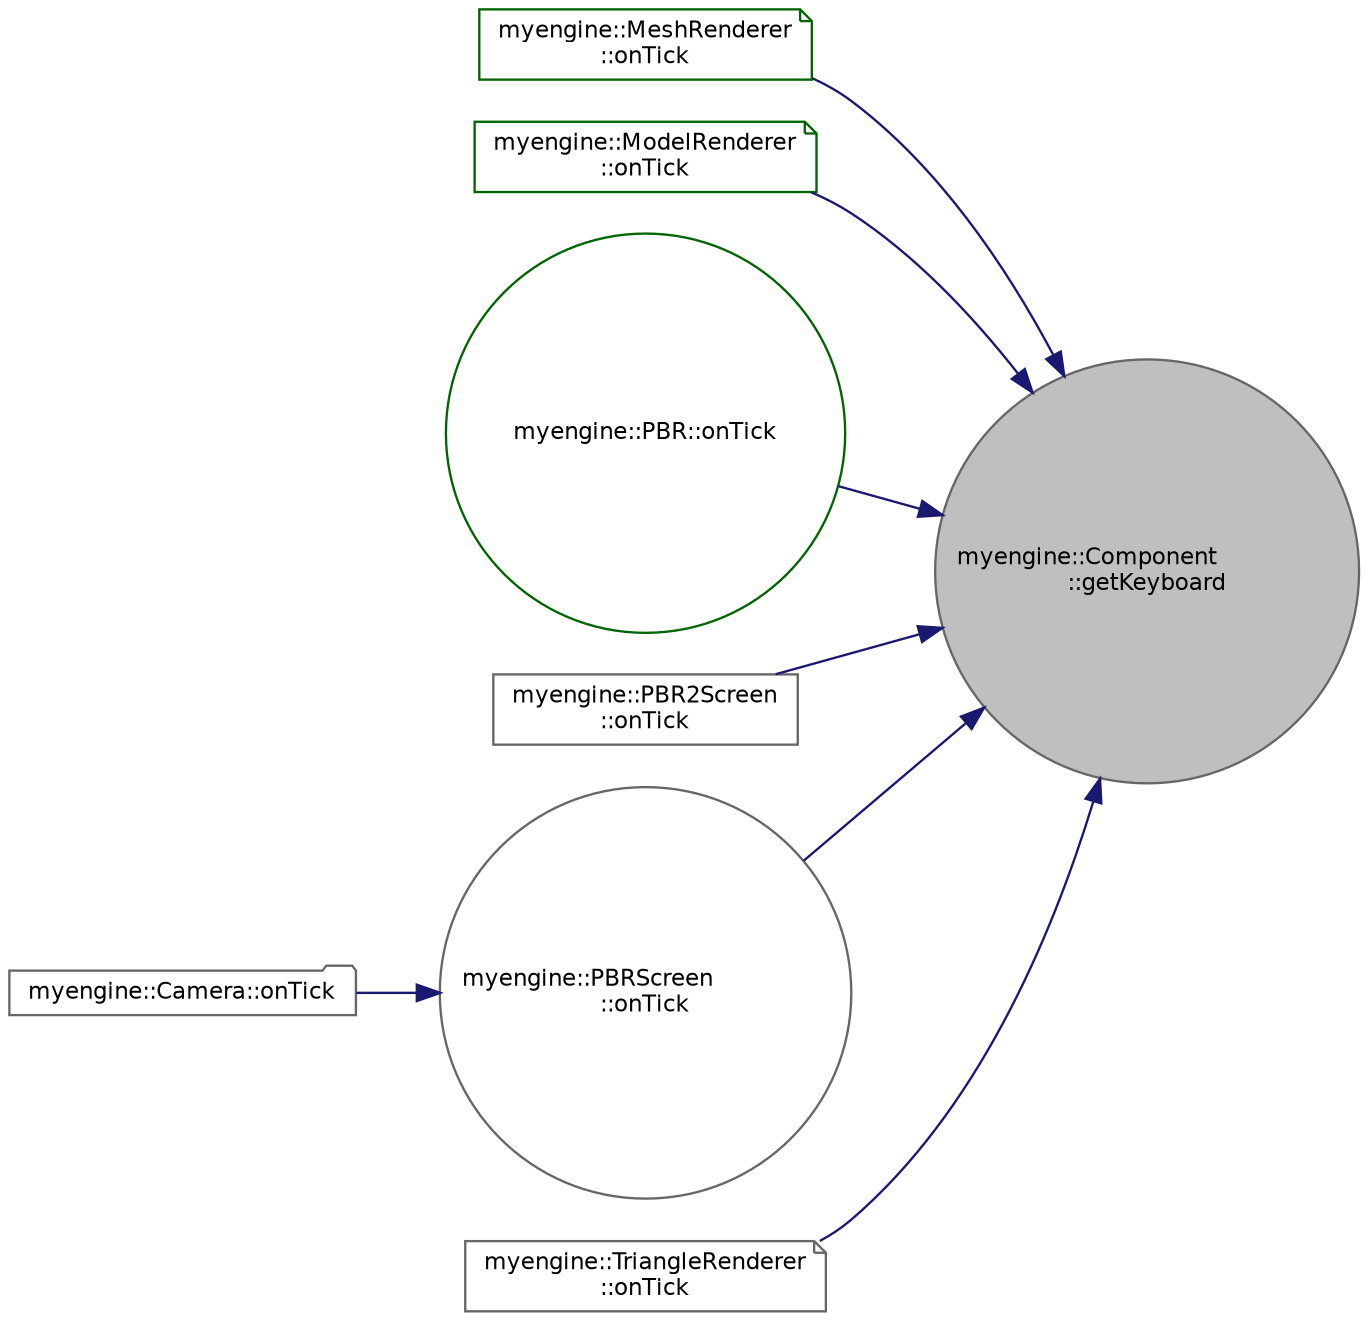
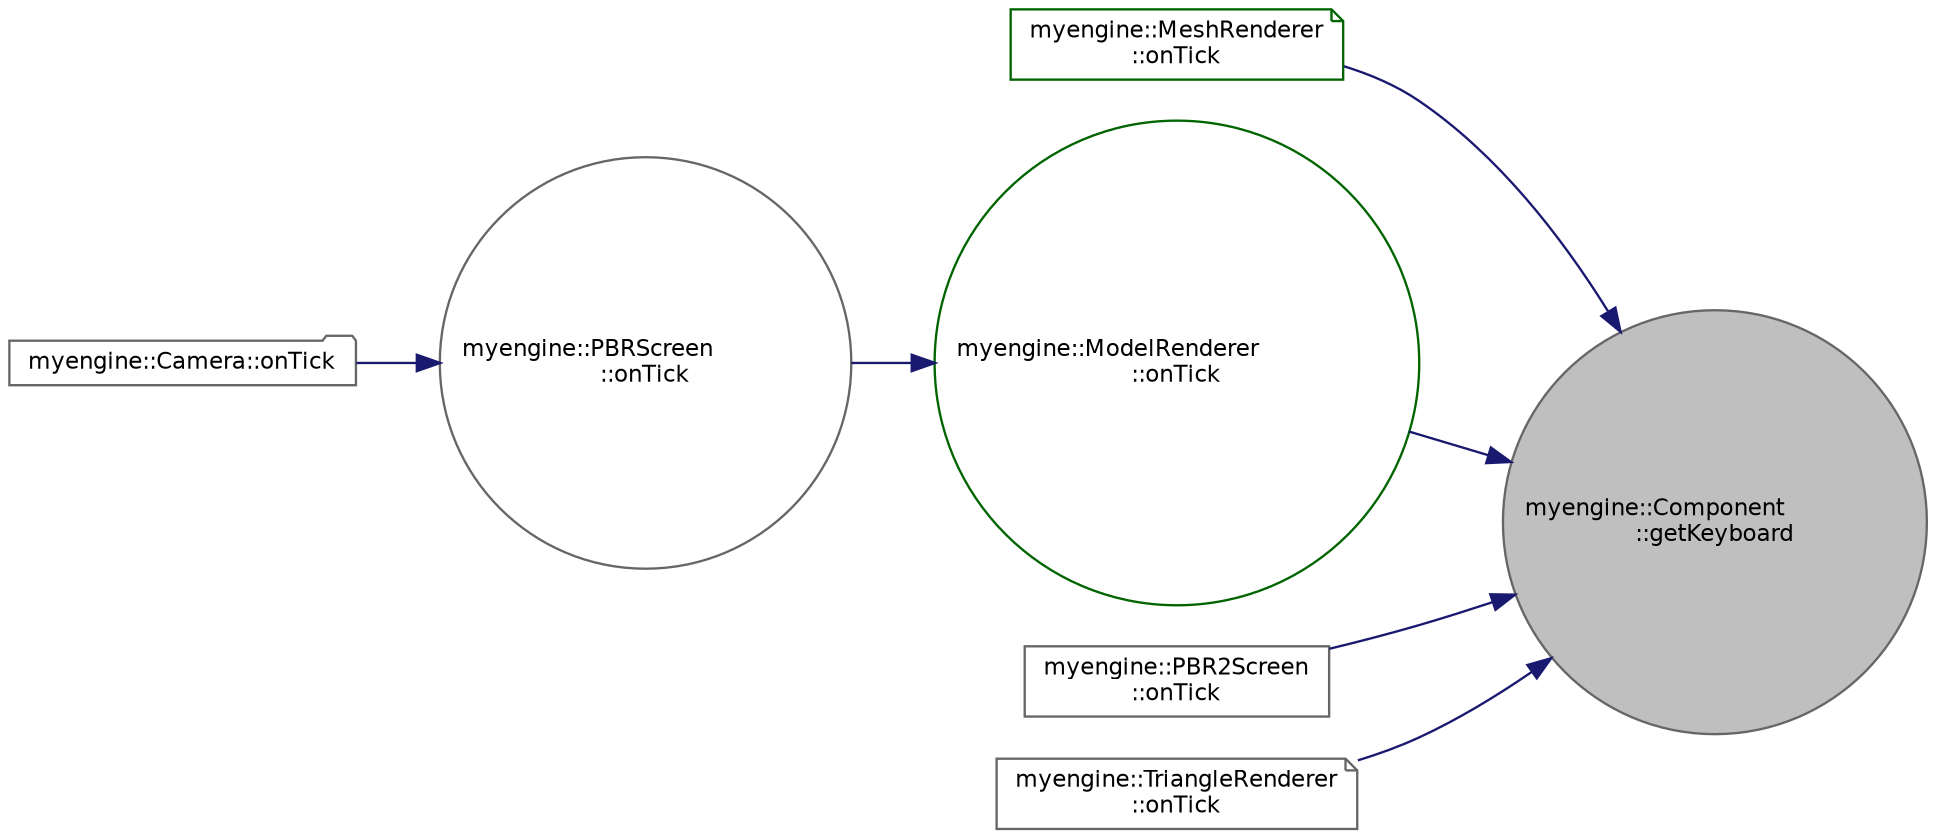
(646, 157) -> (1177, 363)
(646, 433) -> none
(885, 792) -> (881, 363)
